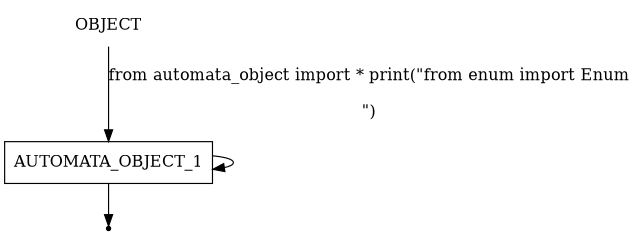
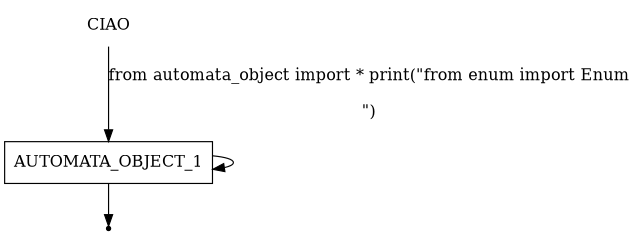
(109, 26) -> (109, 26)
